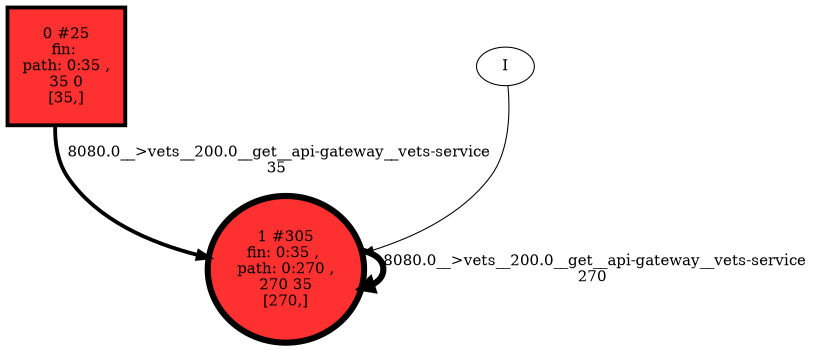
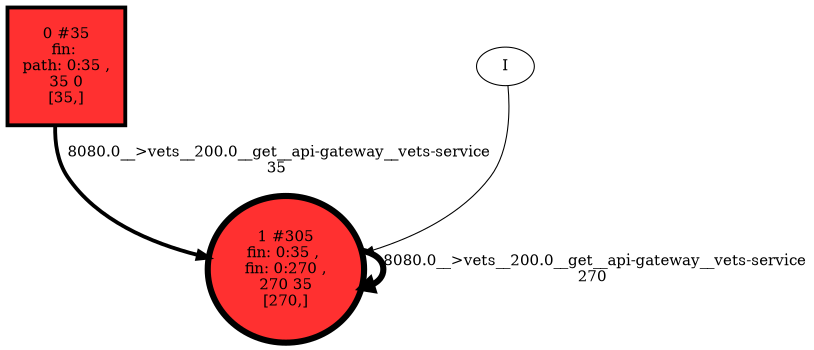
(66, 66) -> (66, 66)
(286, 269) -> (286, 269)
